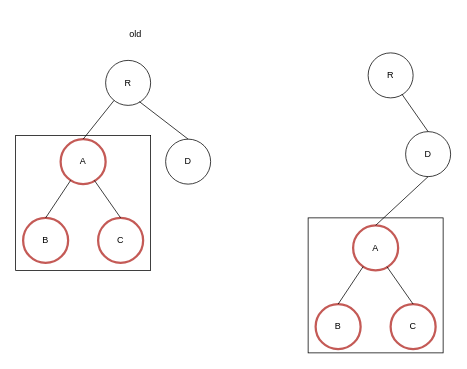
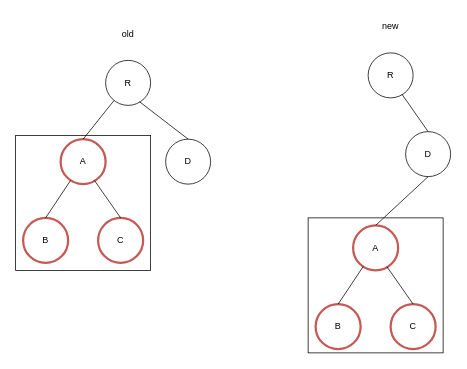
none -> (390, 27)
(135, 34) -> (128, 34)
